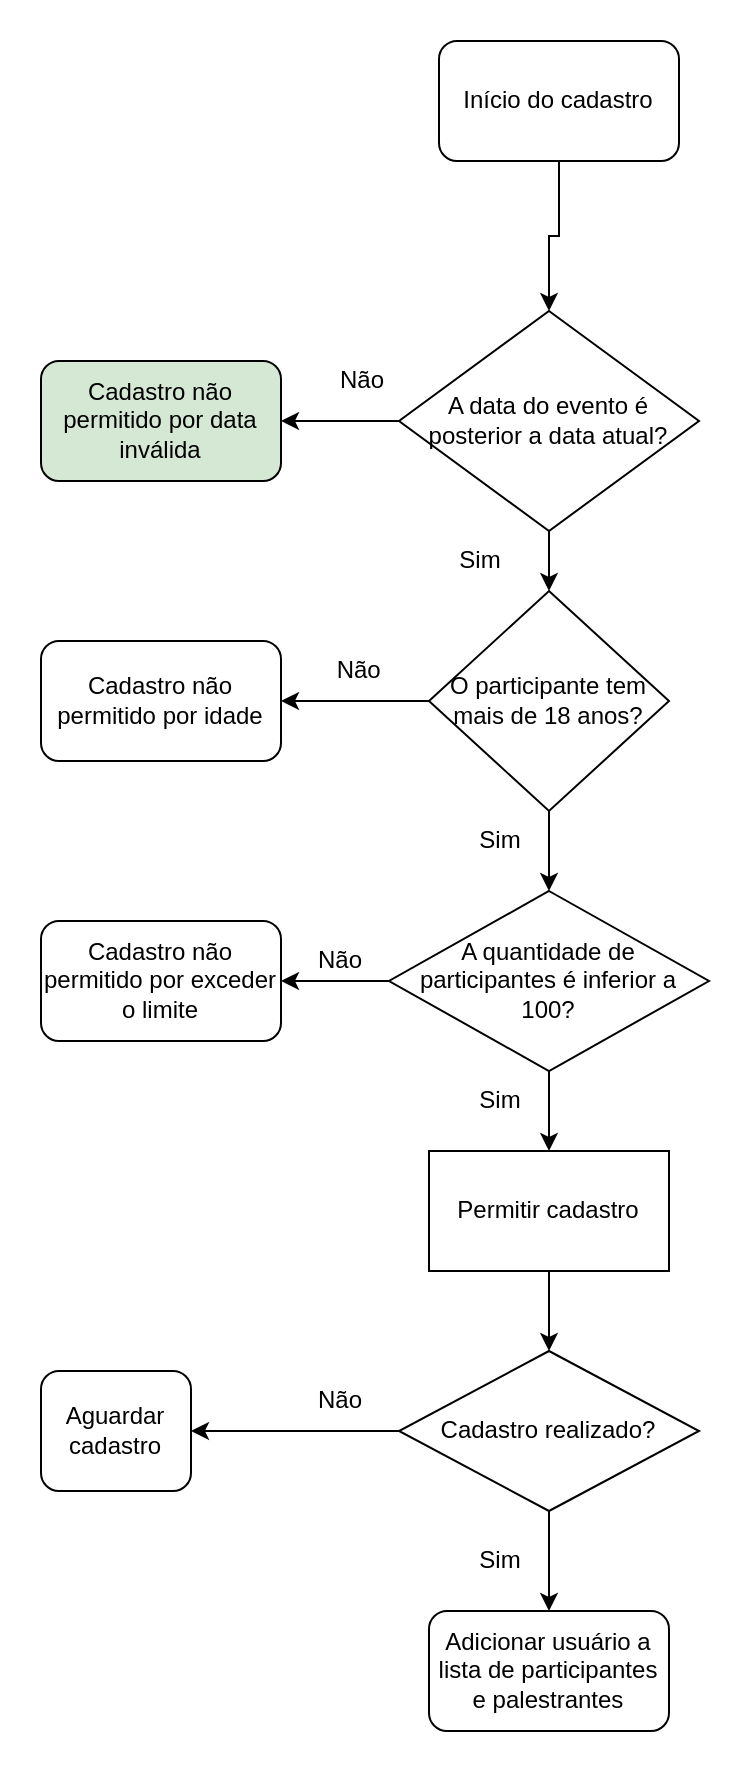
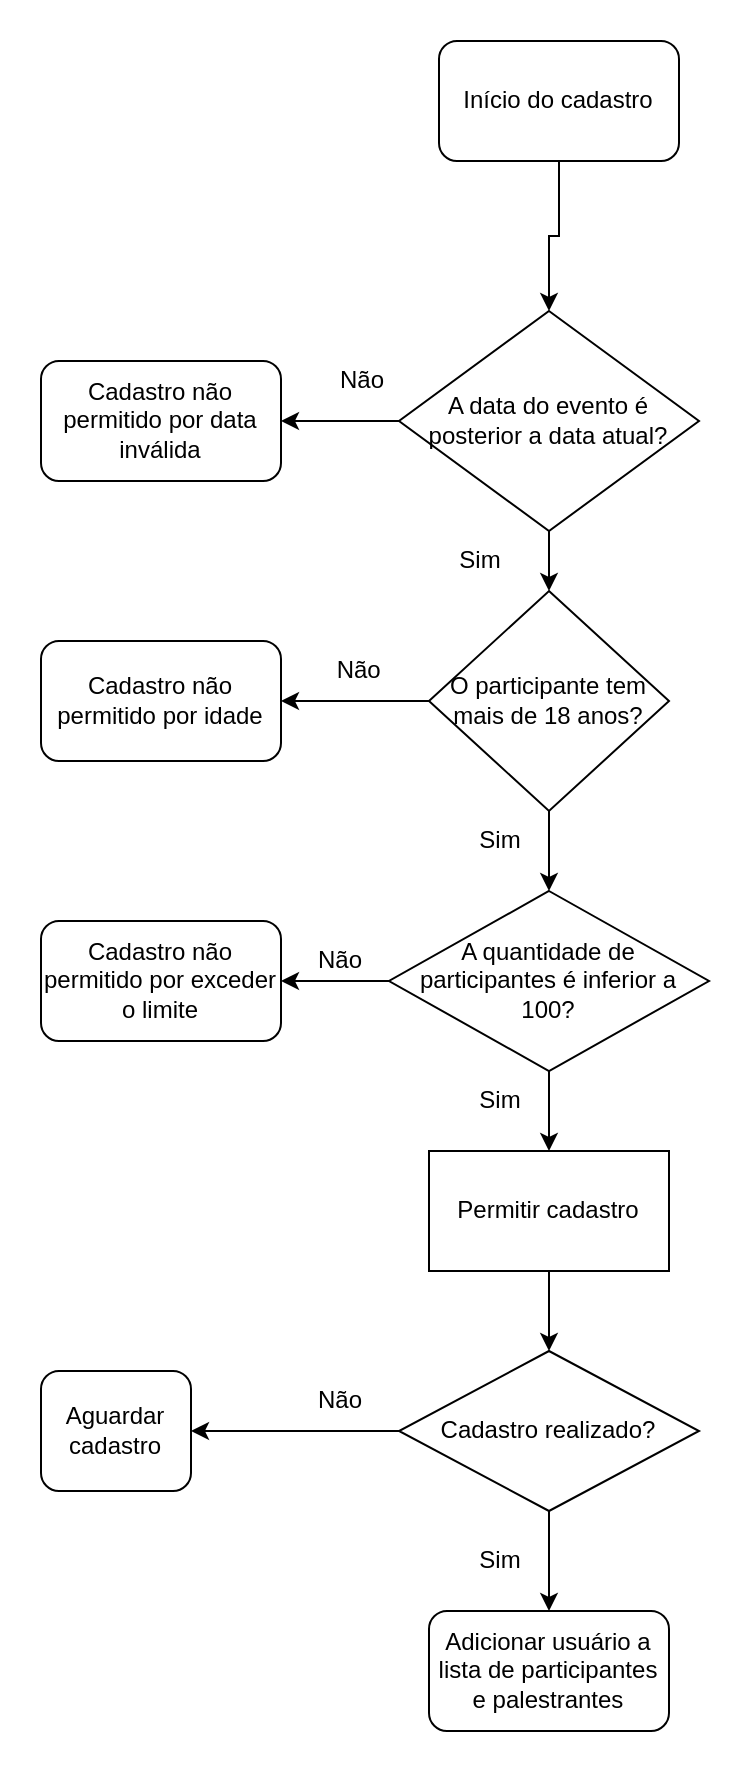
(161, 421) -> (161, 421)
